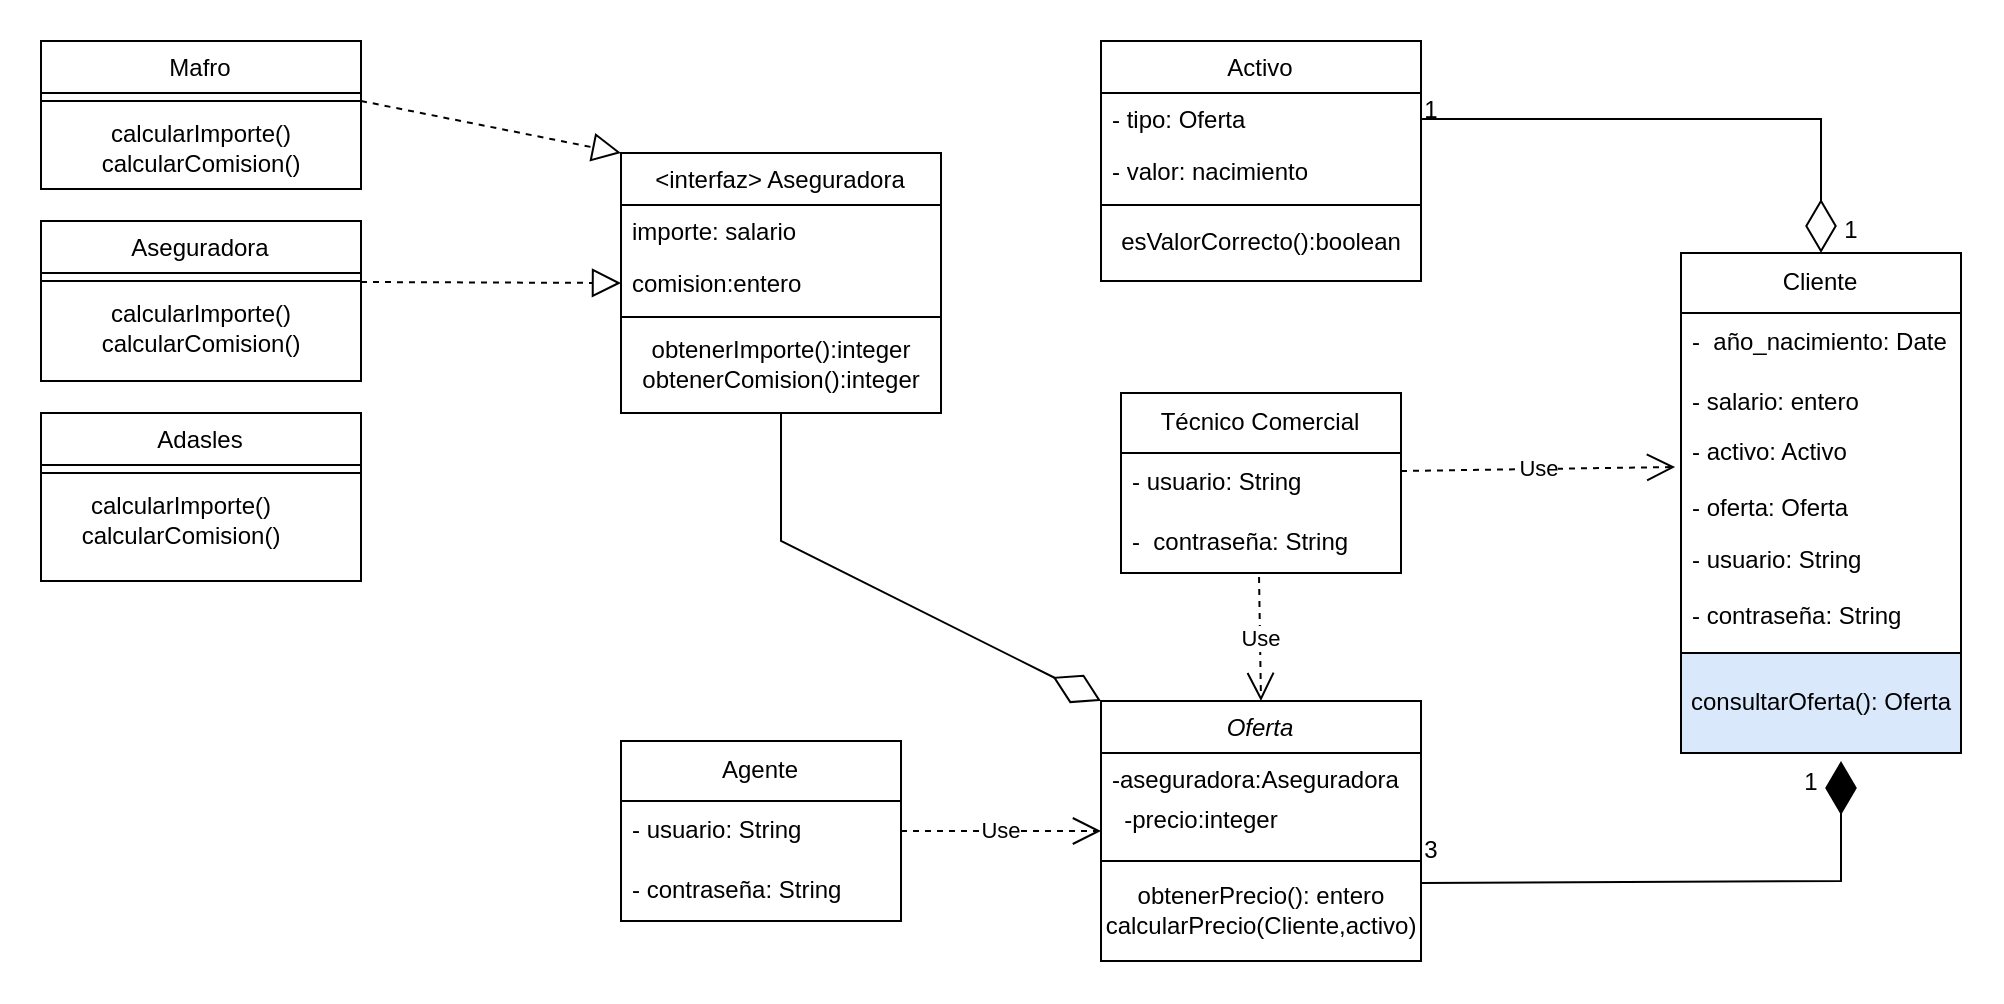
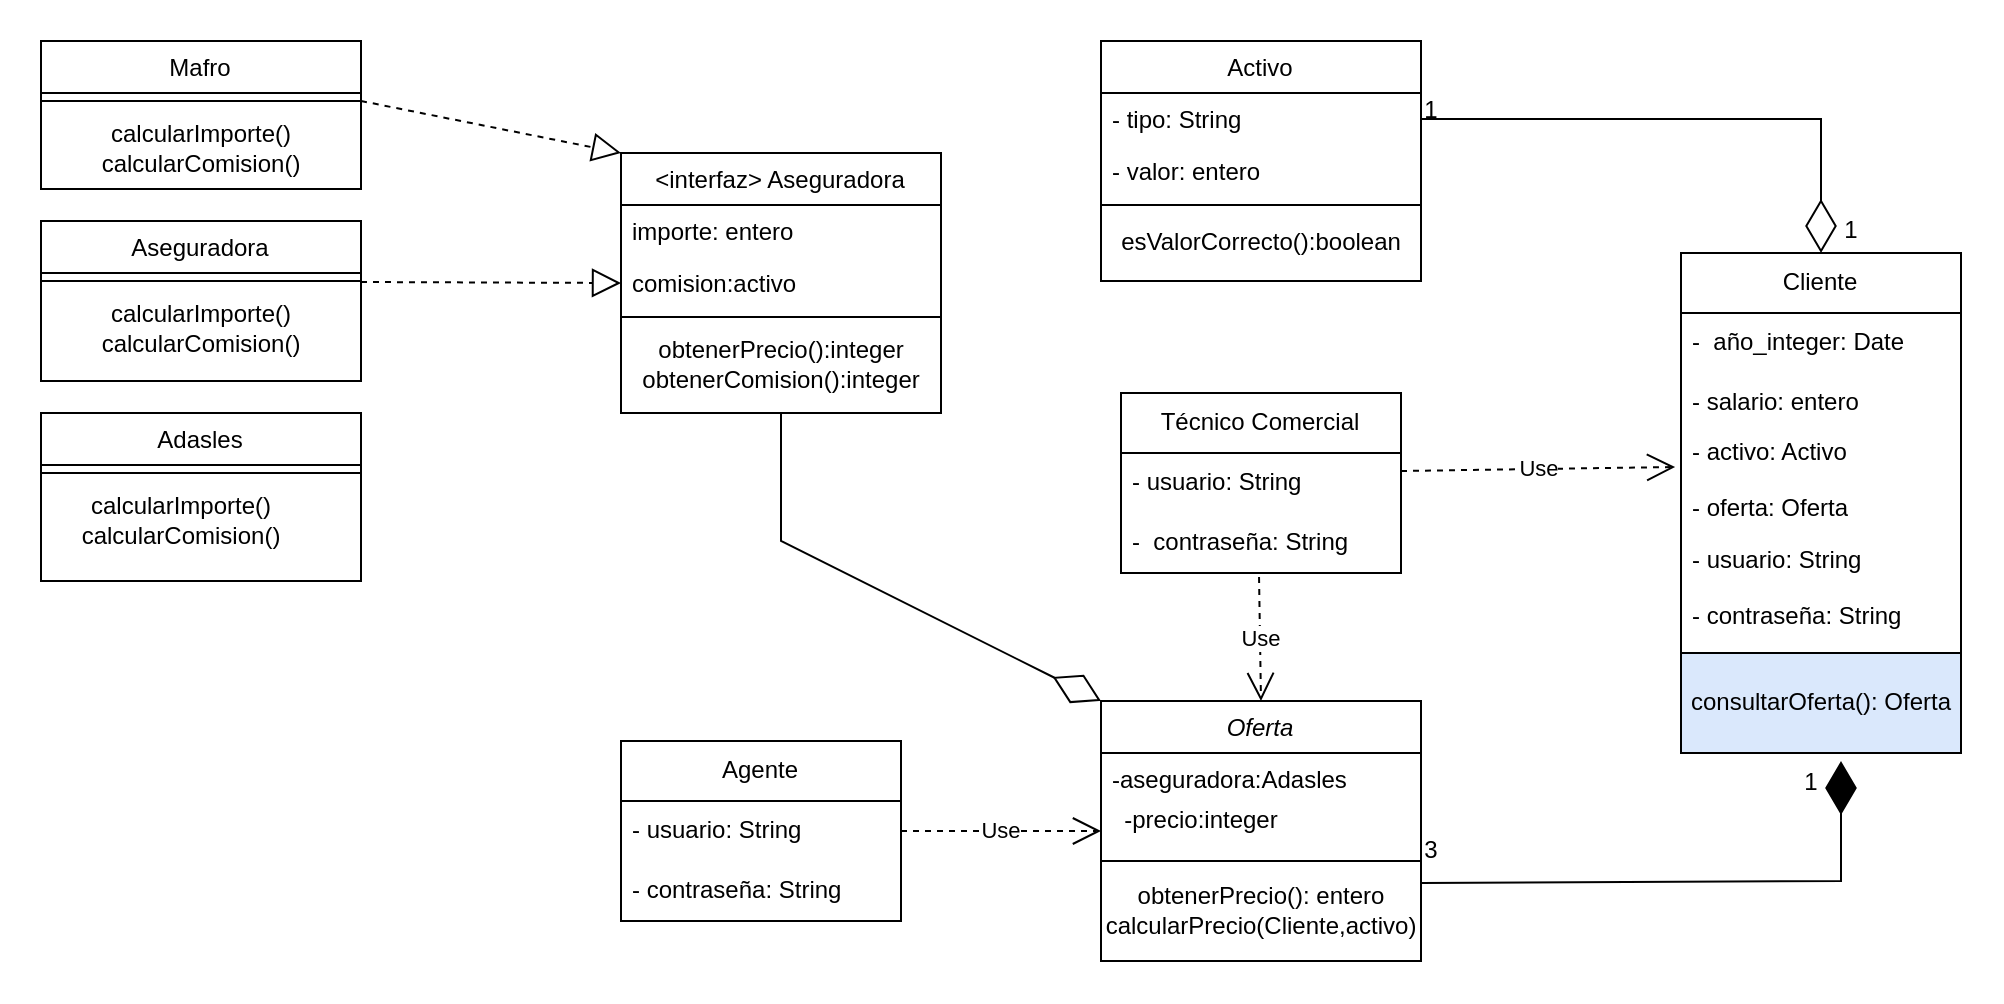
(1194, 120) -> (1190, 120)
(1221, 172) -> (1200, 172)
(724, 232) -> (723, 232)
(723, 284) -> (720, 284)
(1823, 343) -> (1815, 343)
(782, 365) -> (782, 365)
(1270, 780) -> (1240, 780)
